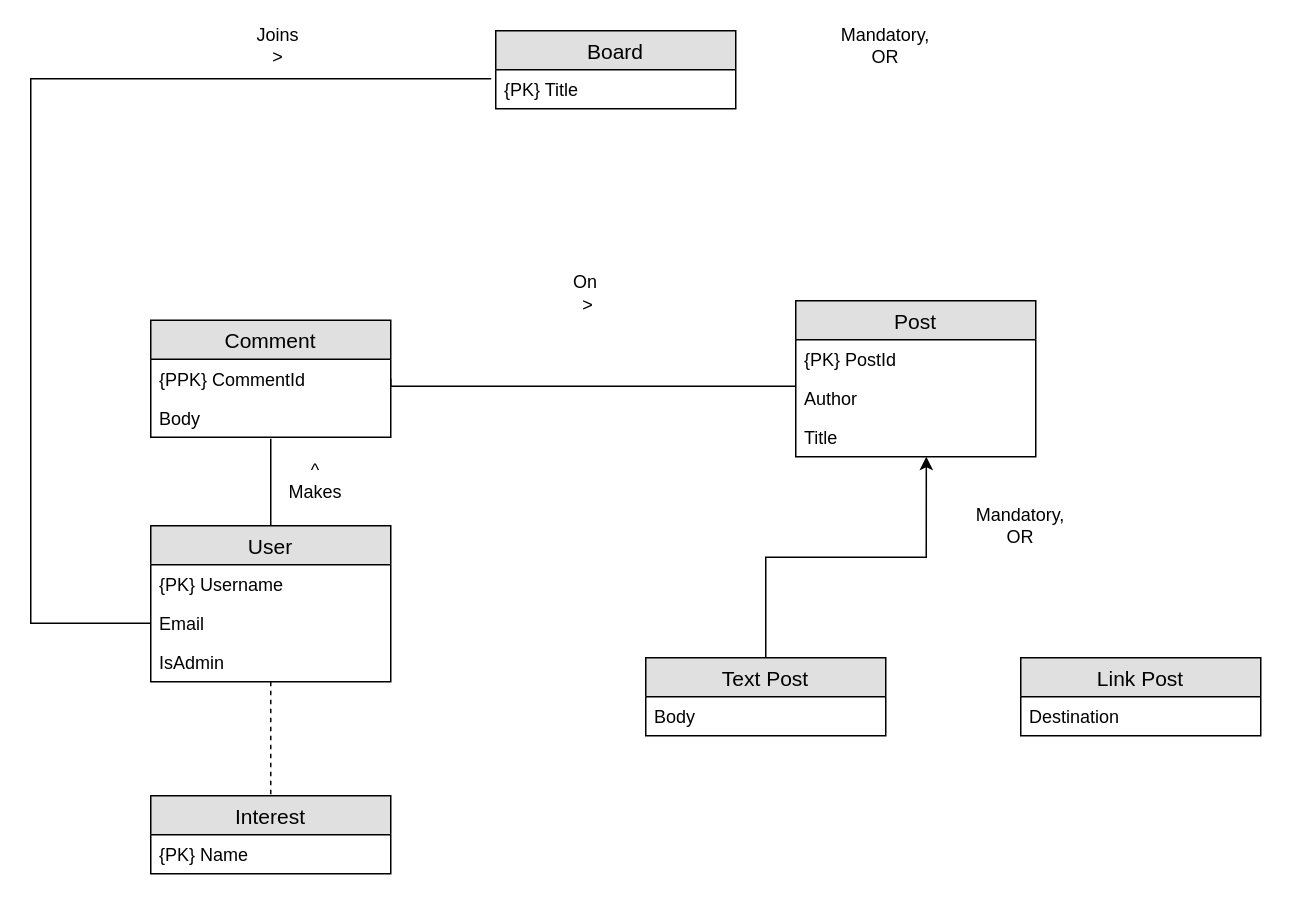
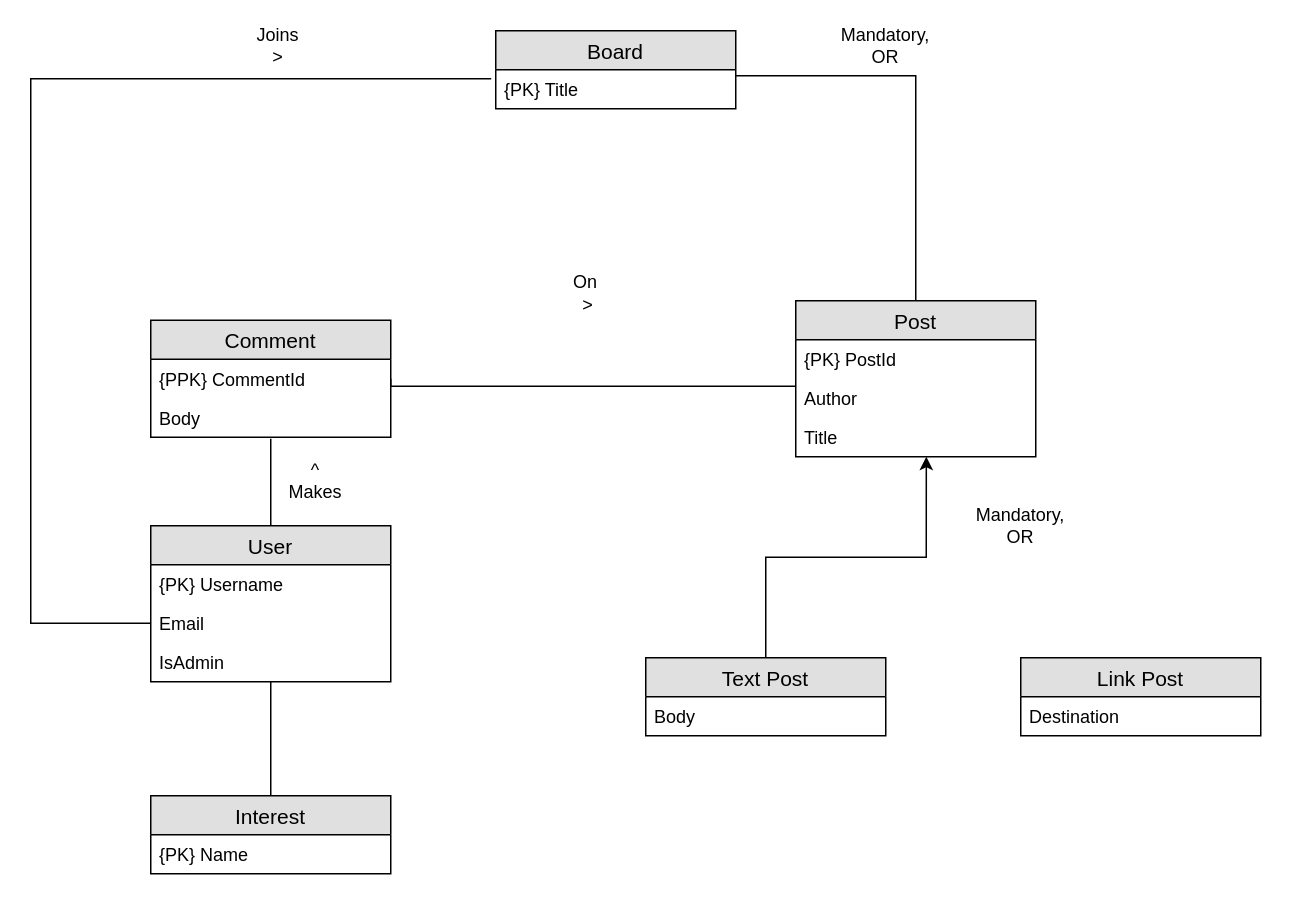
none -> (916, 99)
(271, 740) -> (271, 740)
